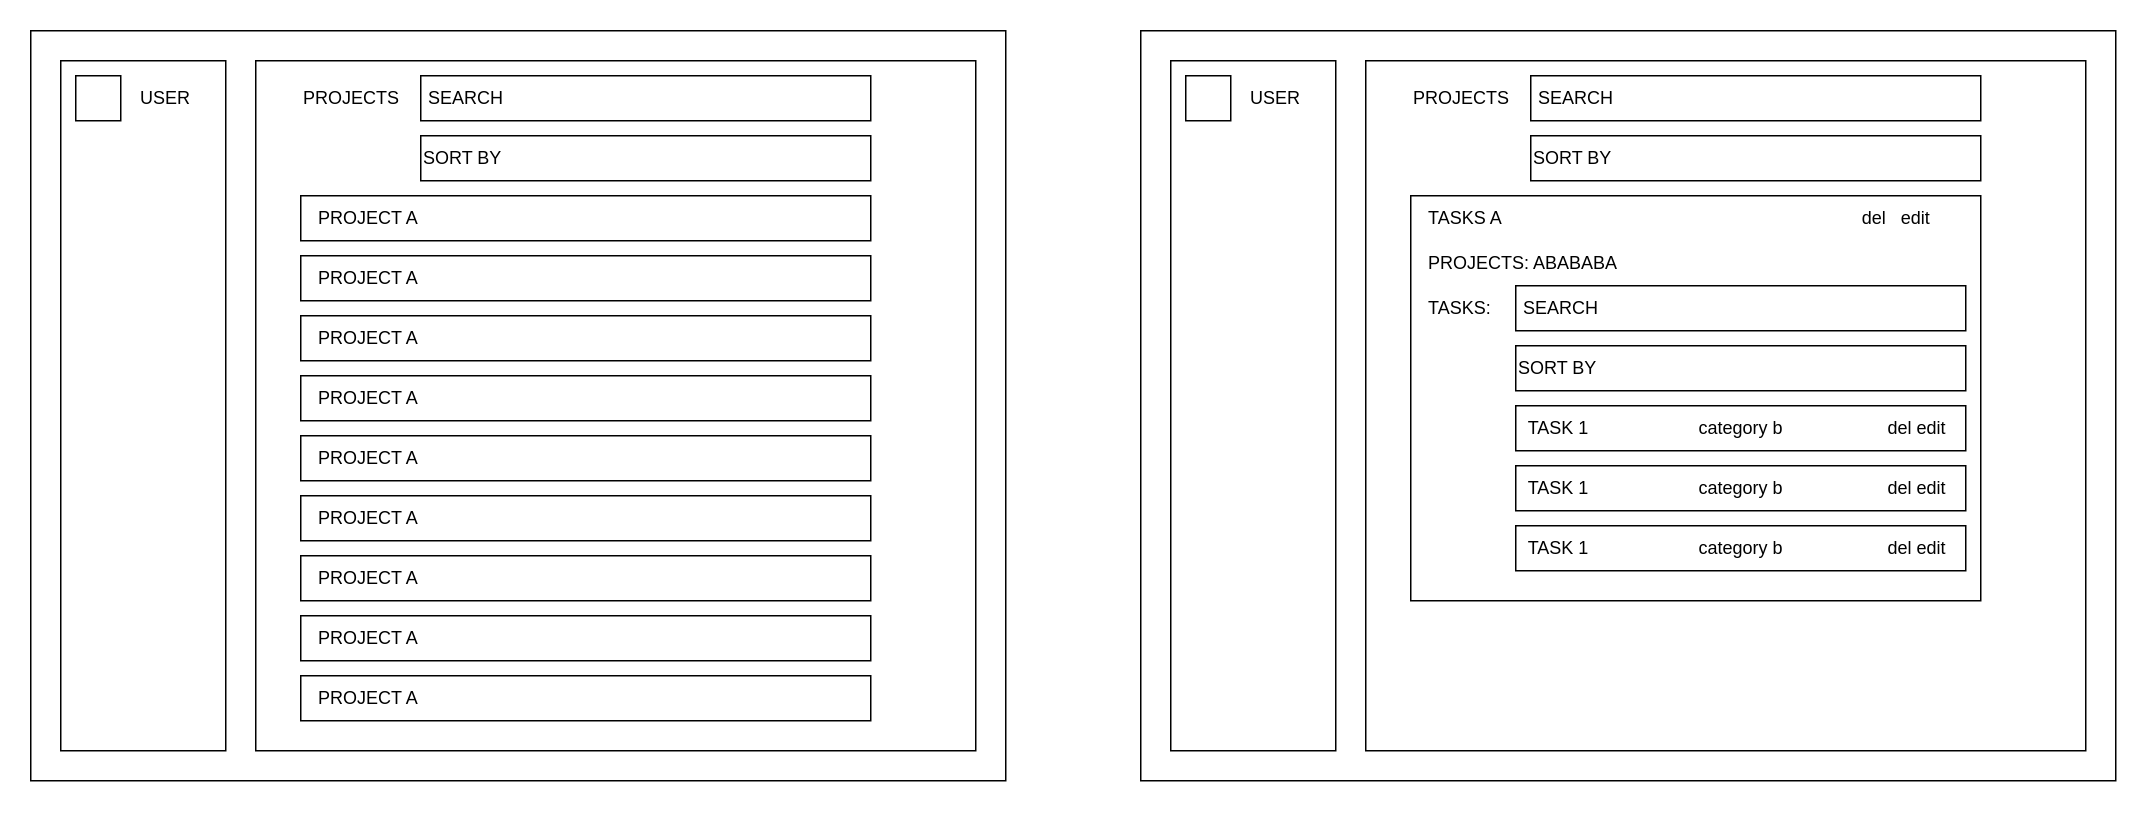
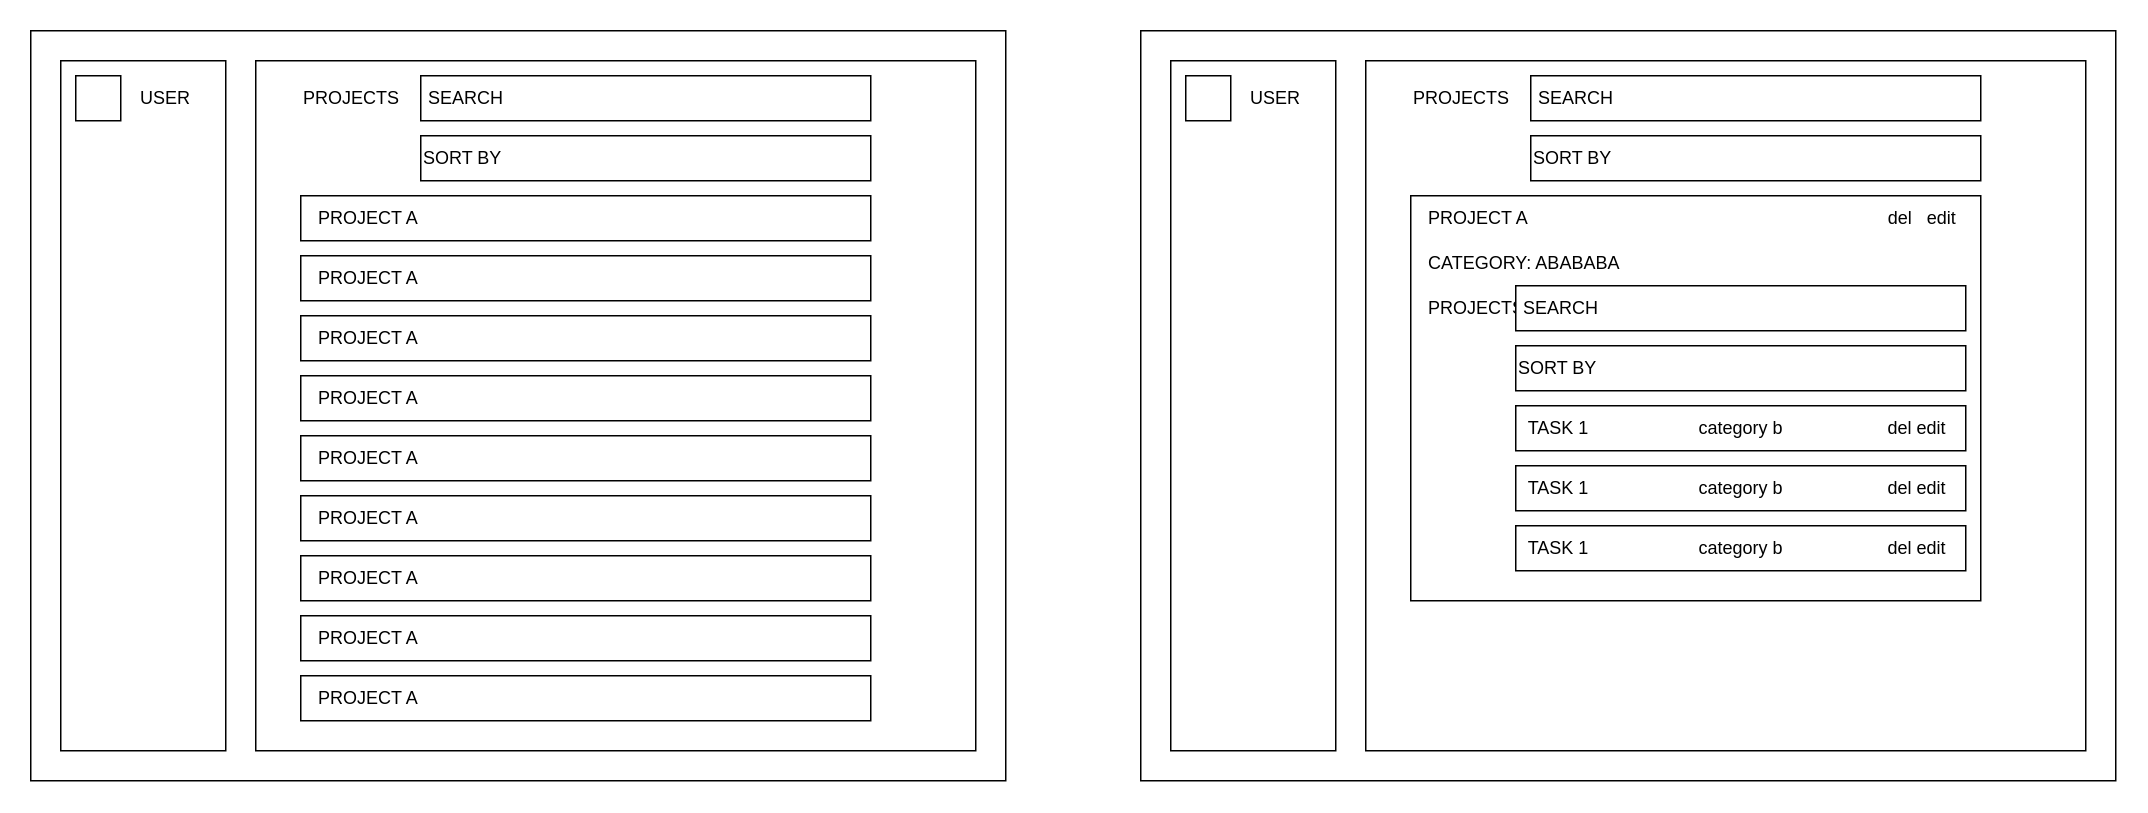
(1697, 218) -> (1697, 218)
(1510, 263) -> (1510, 263)
(1457, 308) -> (1472, 308)
